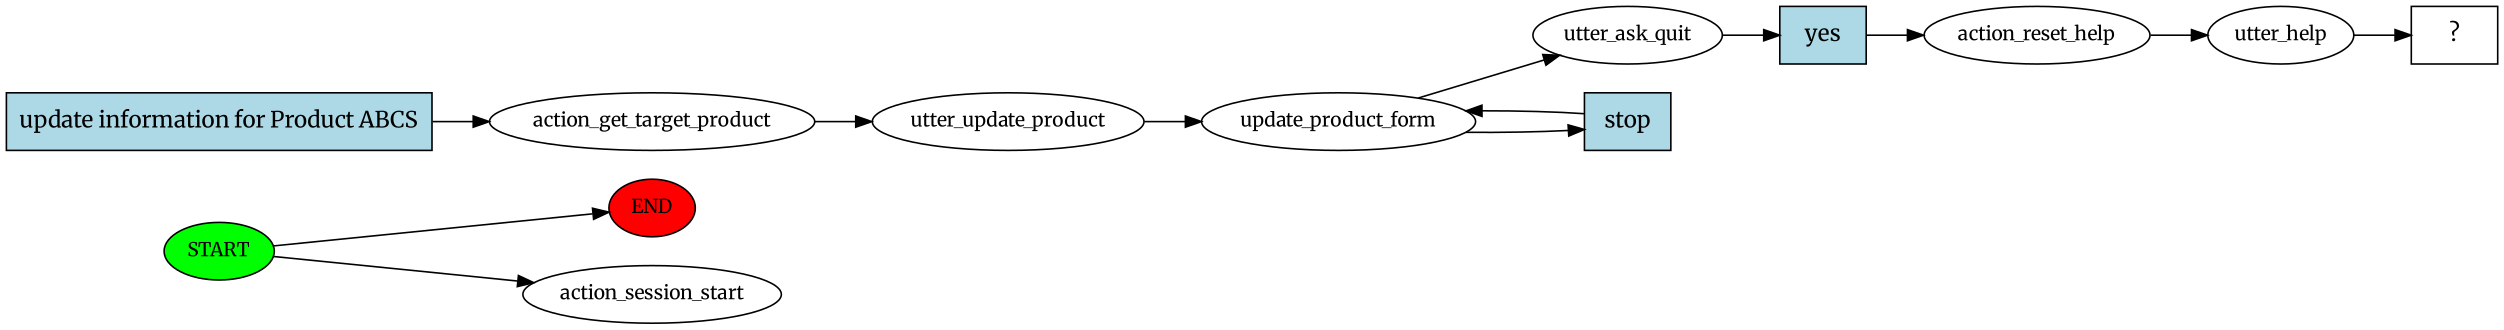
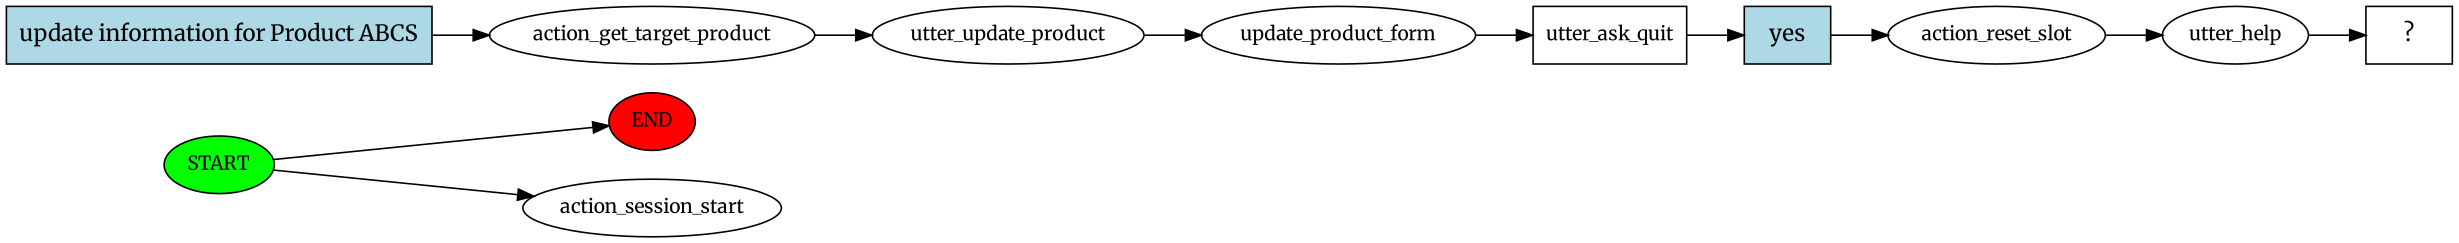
(1628, 35) -> (1610, 35)
(2037, 35) -> (1997, 35)
(1628, 122) -> none
